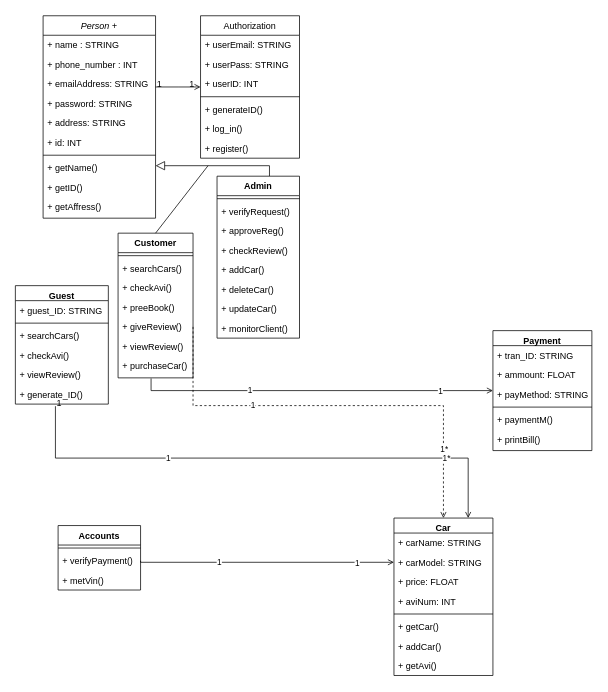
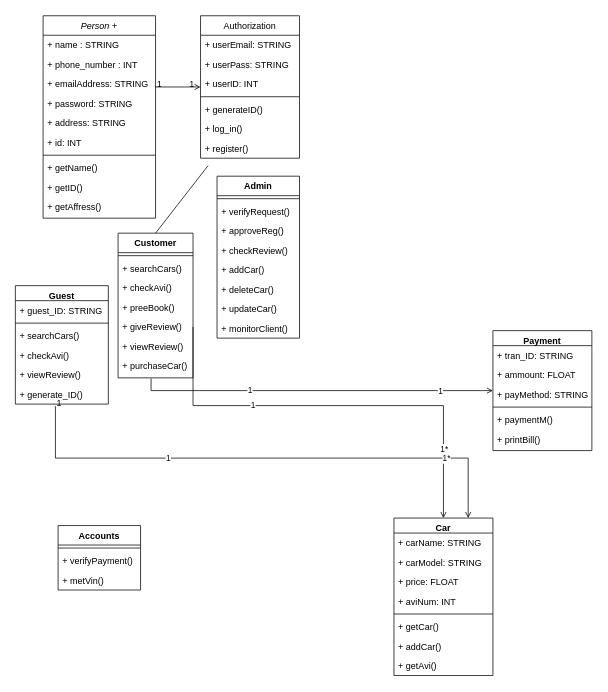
(222, 165) -> none
(324, 405) -> (324, 405)
(267, 562) -> none
